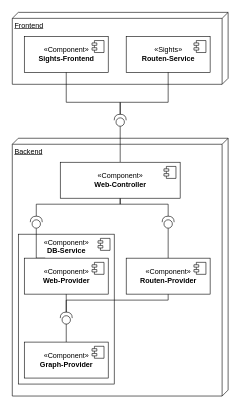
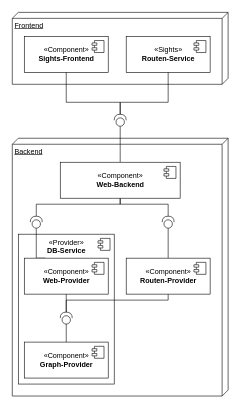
(121, 180) -> (121, 180)
(67, 247) -> (67, 247)
